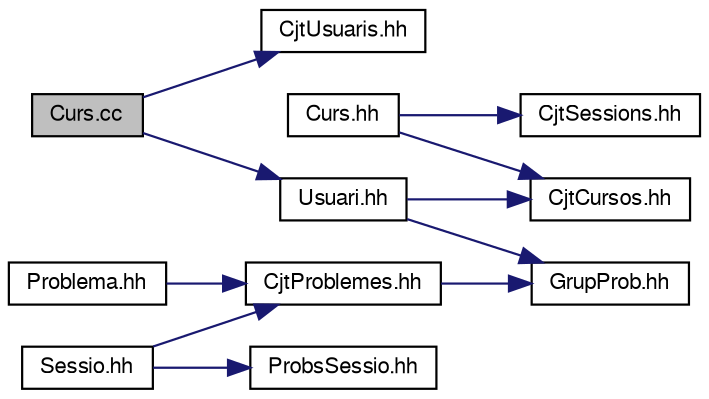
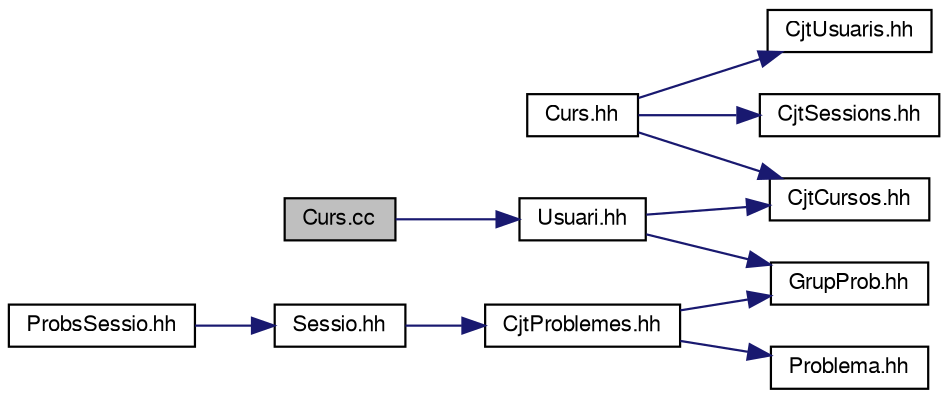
(200, 78) -> (699, 78)
(195, 284) -> (714, 346)
(191, 368) -> (223, 326)
